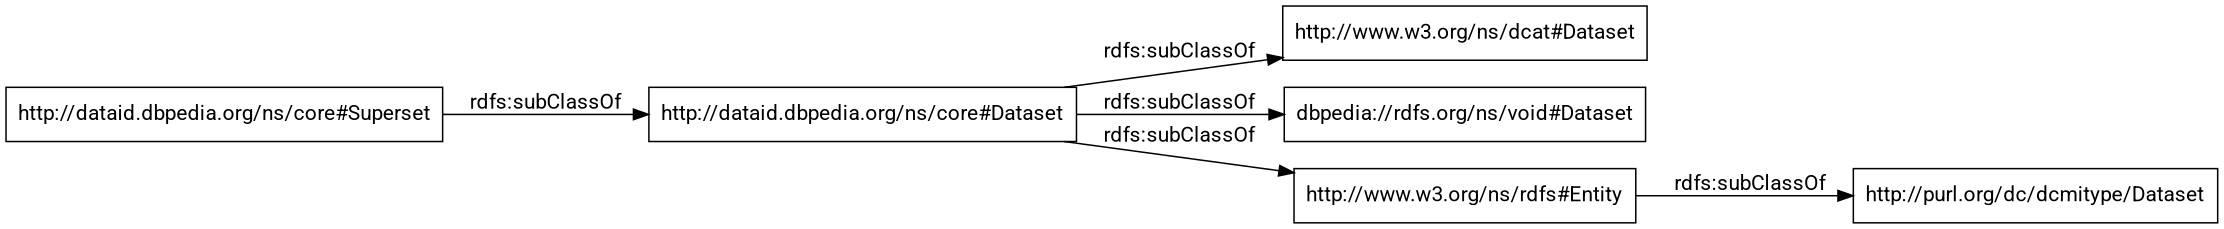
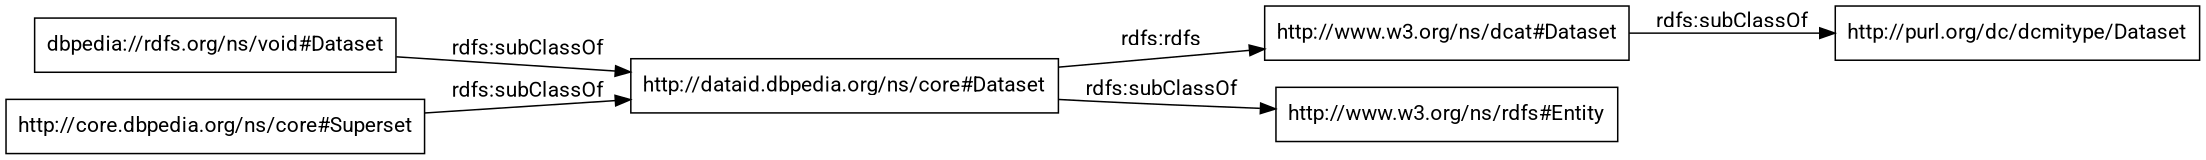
(1180, 52) -> (1162, 40)
(224, 114) -> (215, 126)
(1173, 114) -> (506, 64)
(1737, 196) -> (1724, 33)
